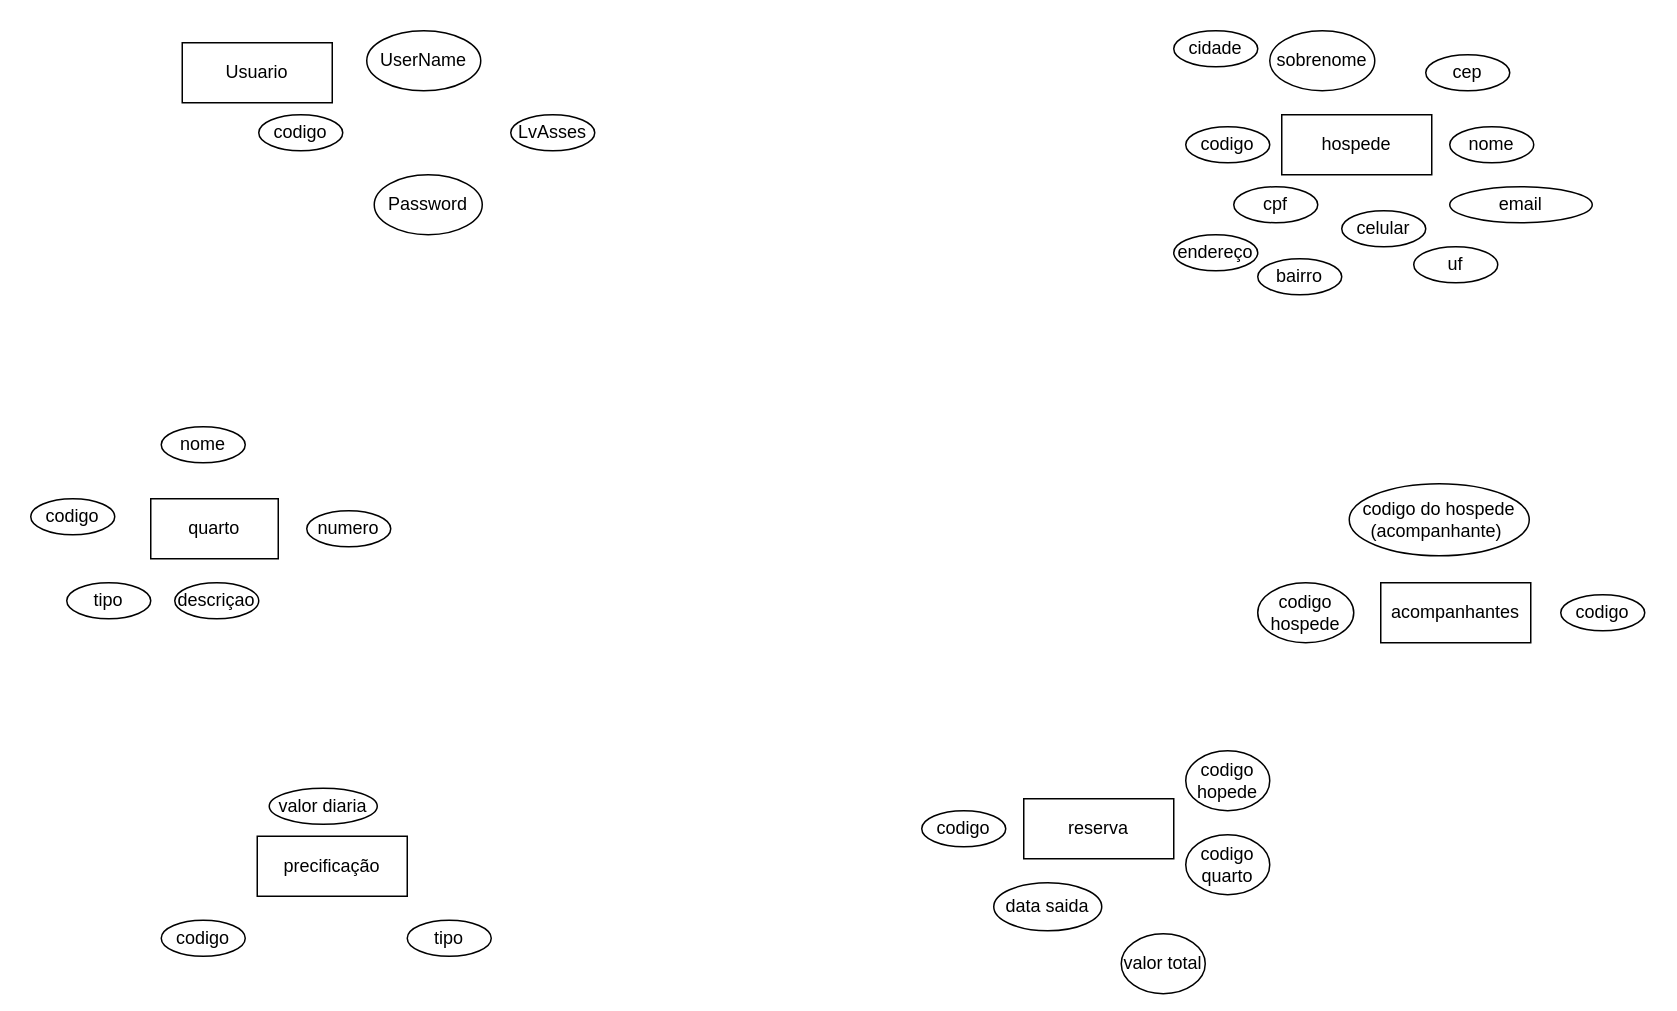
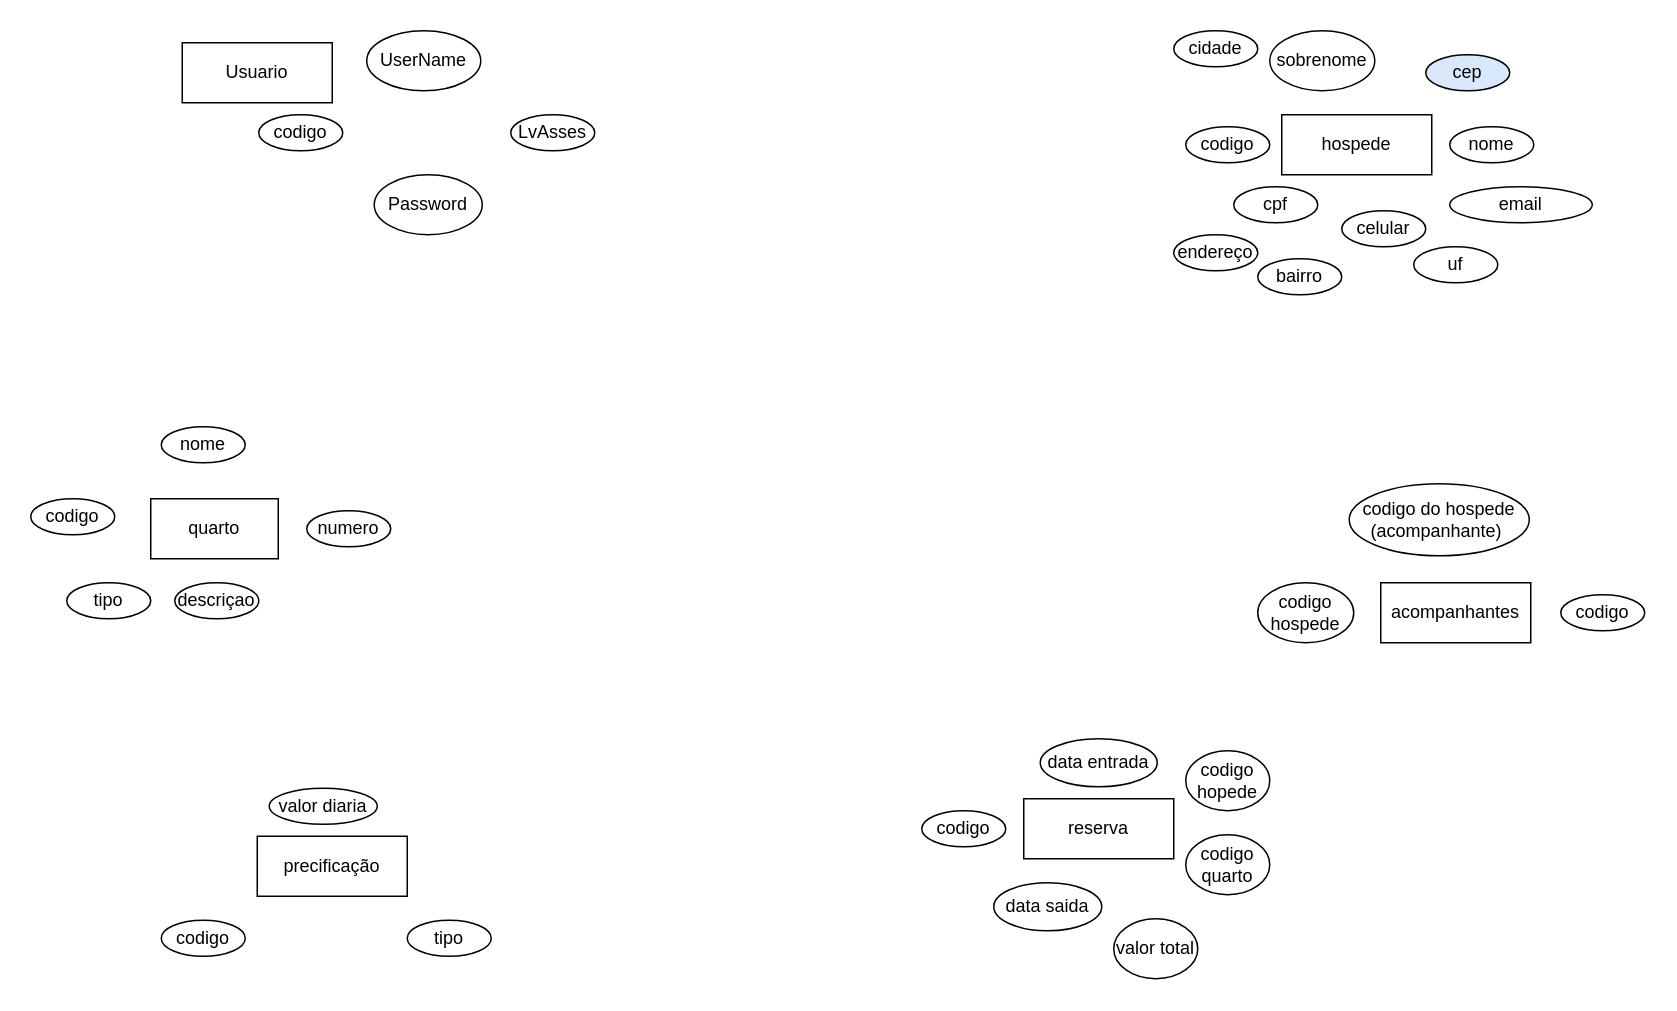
(1468, 73) -> (1468, 73)
none -> (1099, 763)
(1163, 964) -> (1156, 949)
